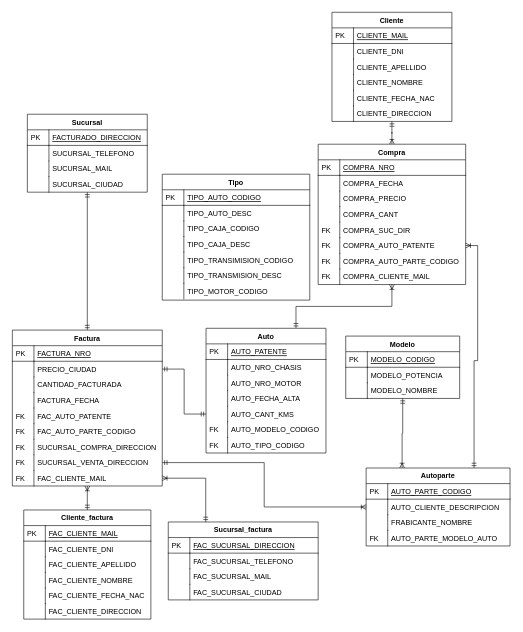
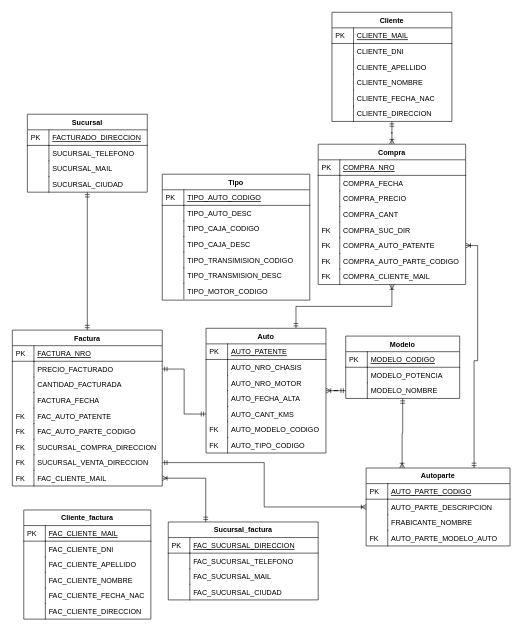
(63, 370) -> (69, 370)
none -> (337, 391)
(87, 499) -> none
(440, 508) -> (436, 508)
